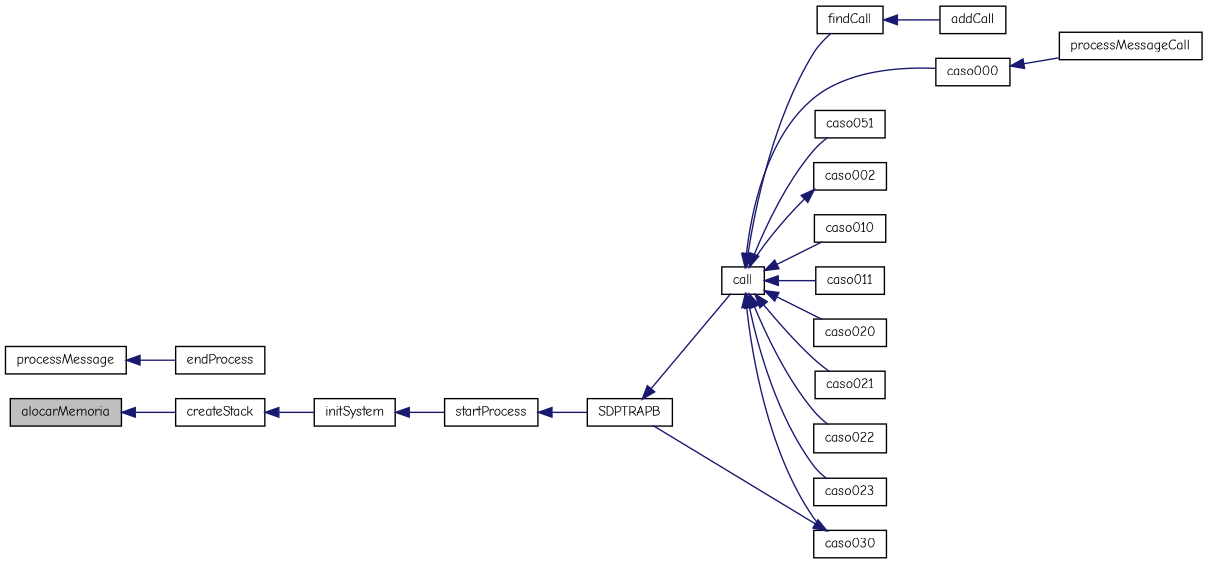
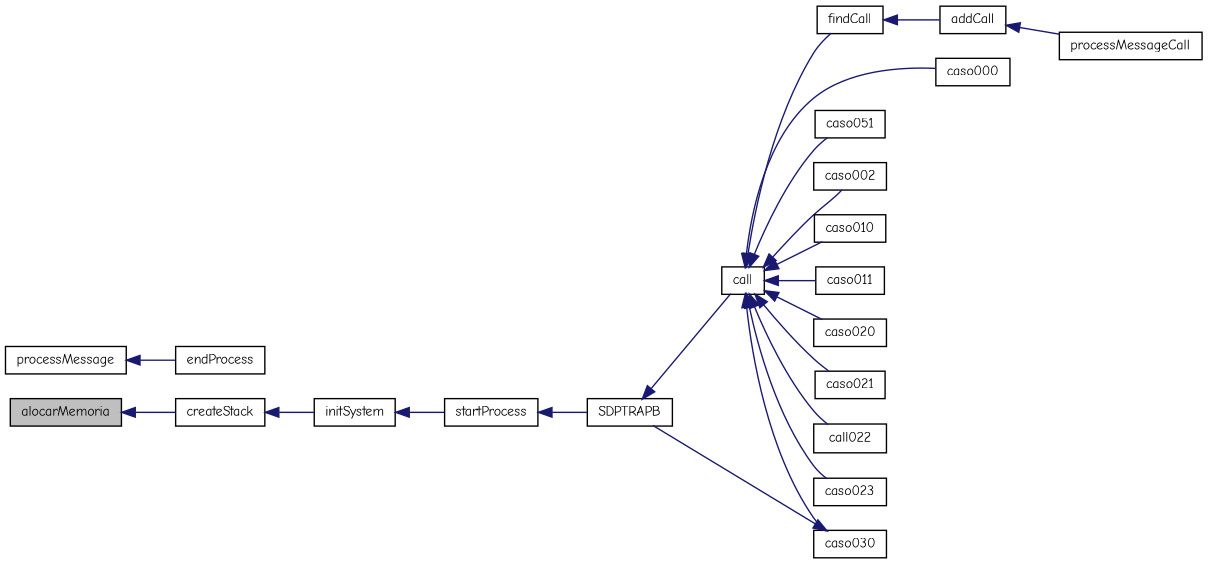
(1041, 61) -> (1040, 31)
(775, 232) -> (806, 222)
(850, 438) -> (850, 438)
